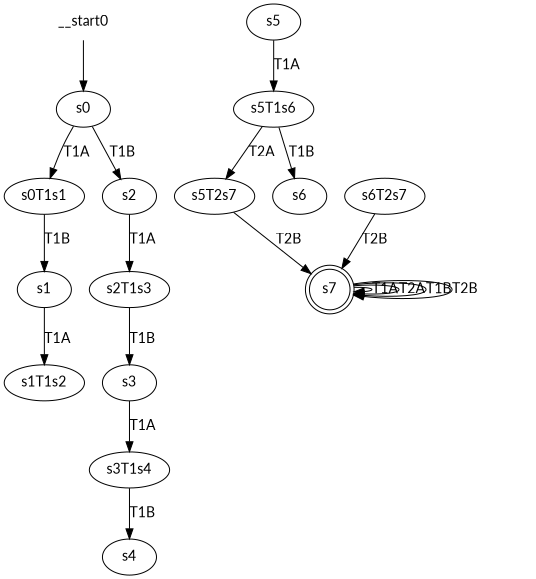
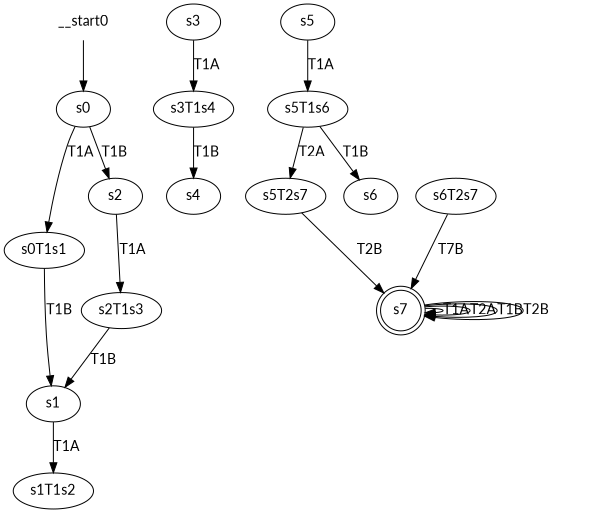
(375, 240) -> (451, 250)
(129, 331) -> (90, 353)
